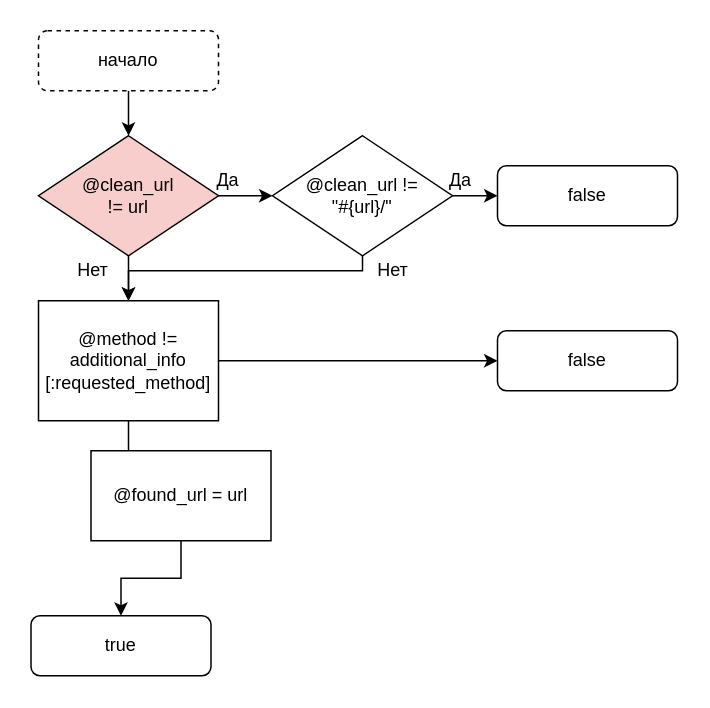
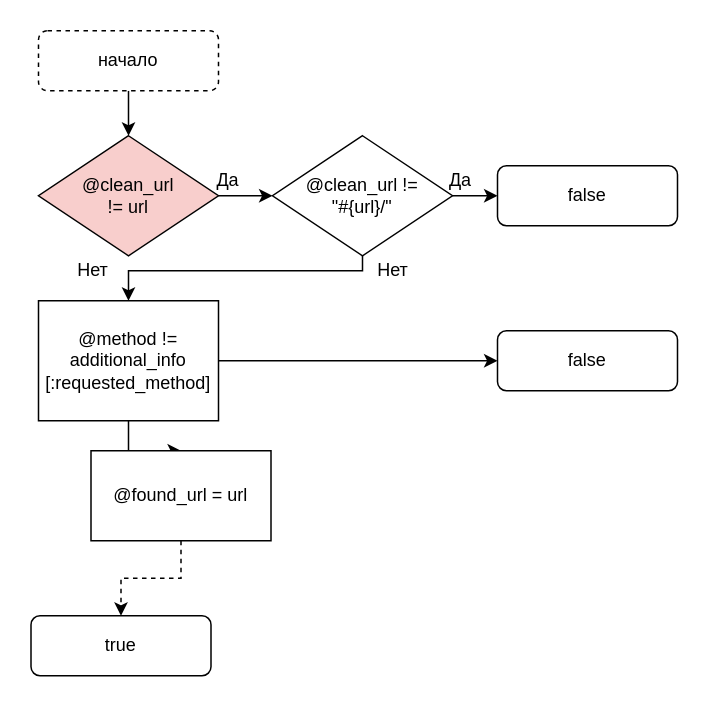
(128, 261) -> none
(174, 451) -> (169, 451)
(155, 578) -> (155, 578)
